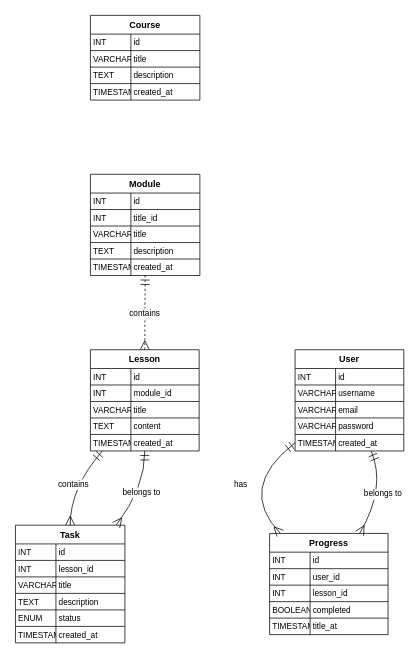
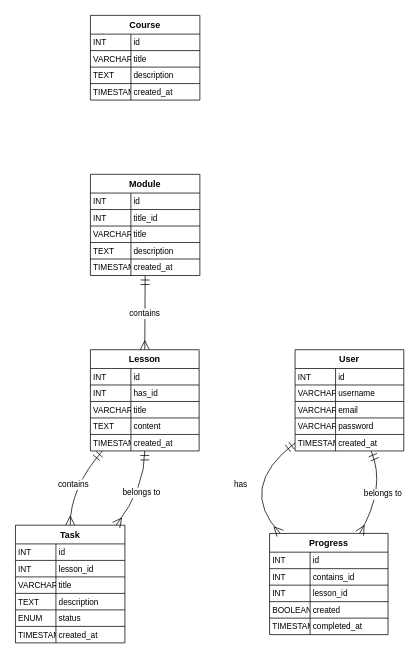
(145, 333) -> (145, 333)
(152, 394) -> (146, 394)
(328, 577) -> (336, 577)
(332, 610) -> (329, 610)
(329, 627) -> (339, 627)
